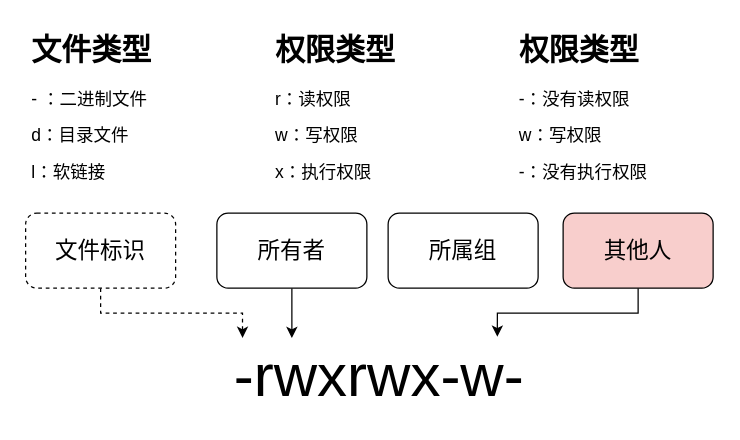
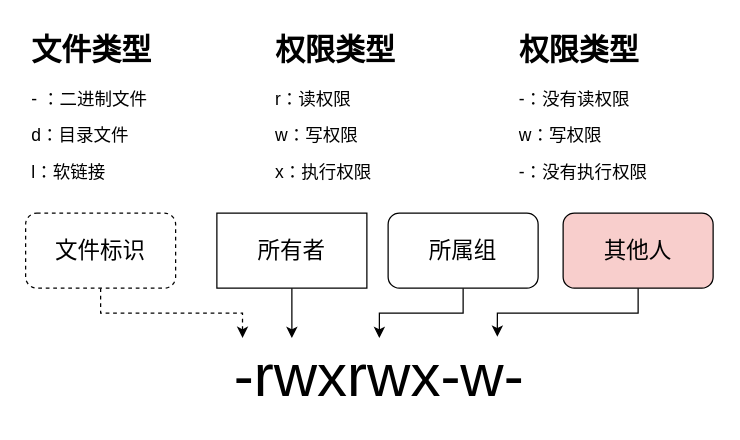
(292, 251) -> (292, 251)
none -> (426, 313)
